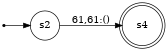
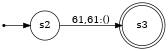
(142, 26) -> (142, 26)
